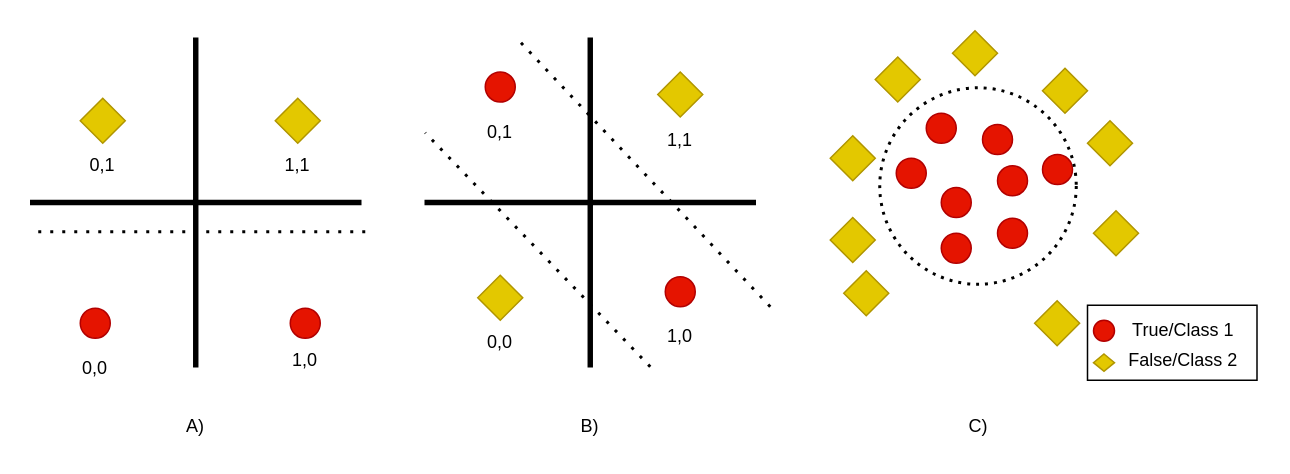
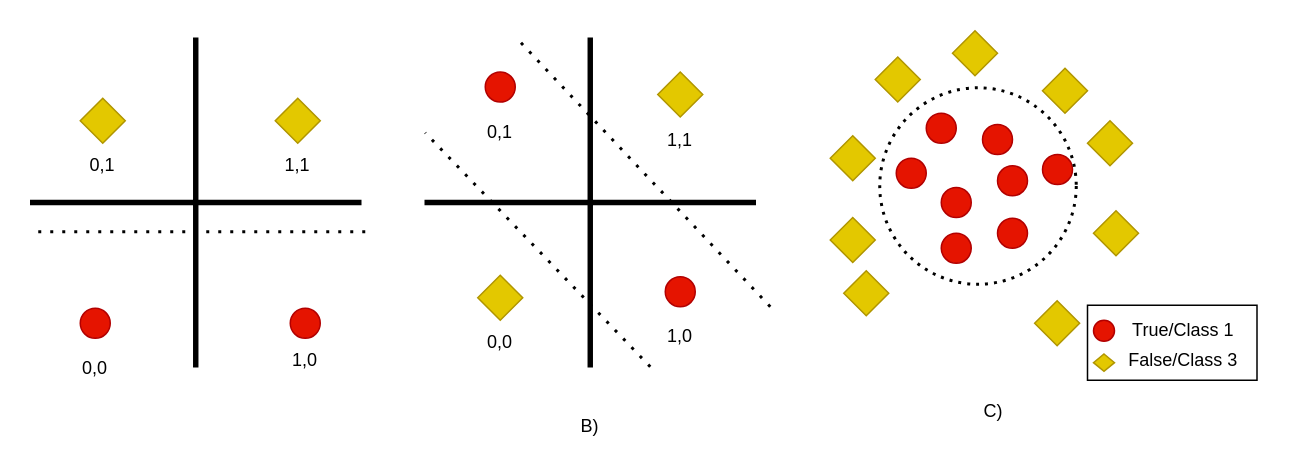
(1184, 361) -> (1184, 361)
(196, 427) -> none
(979, 427) -> (994, 412)
